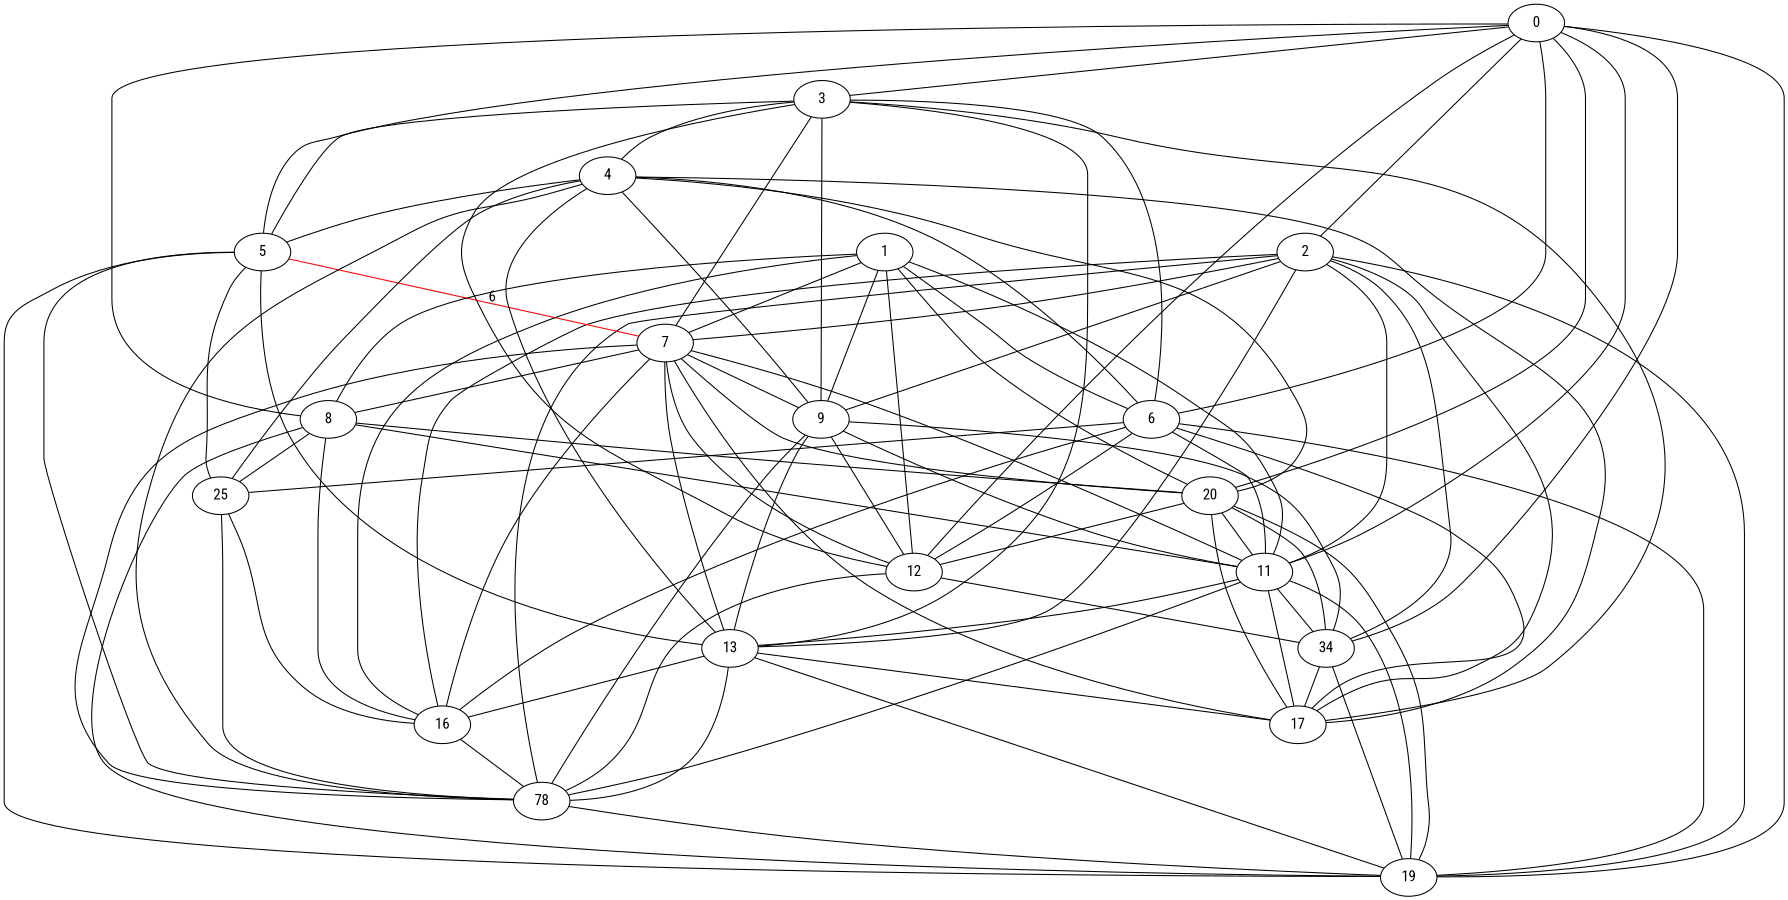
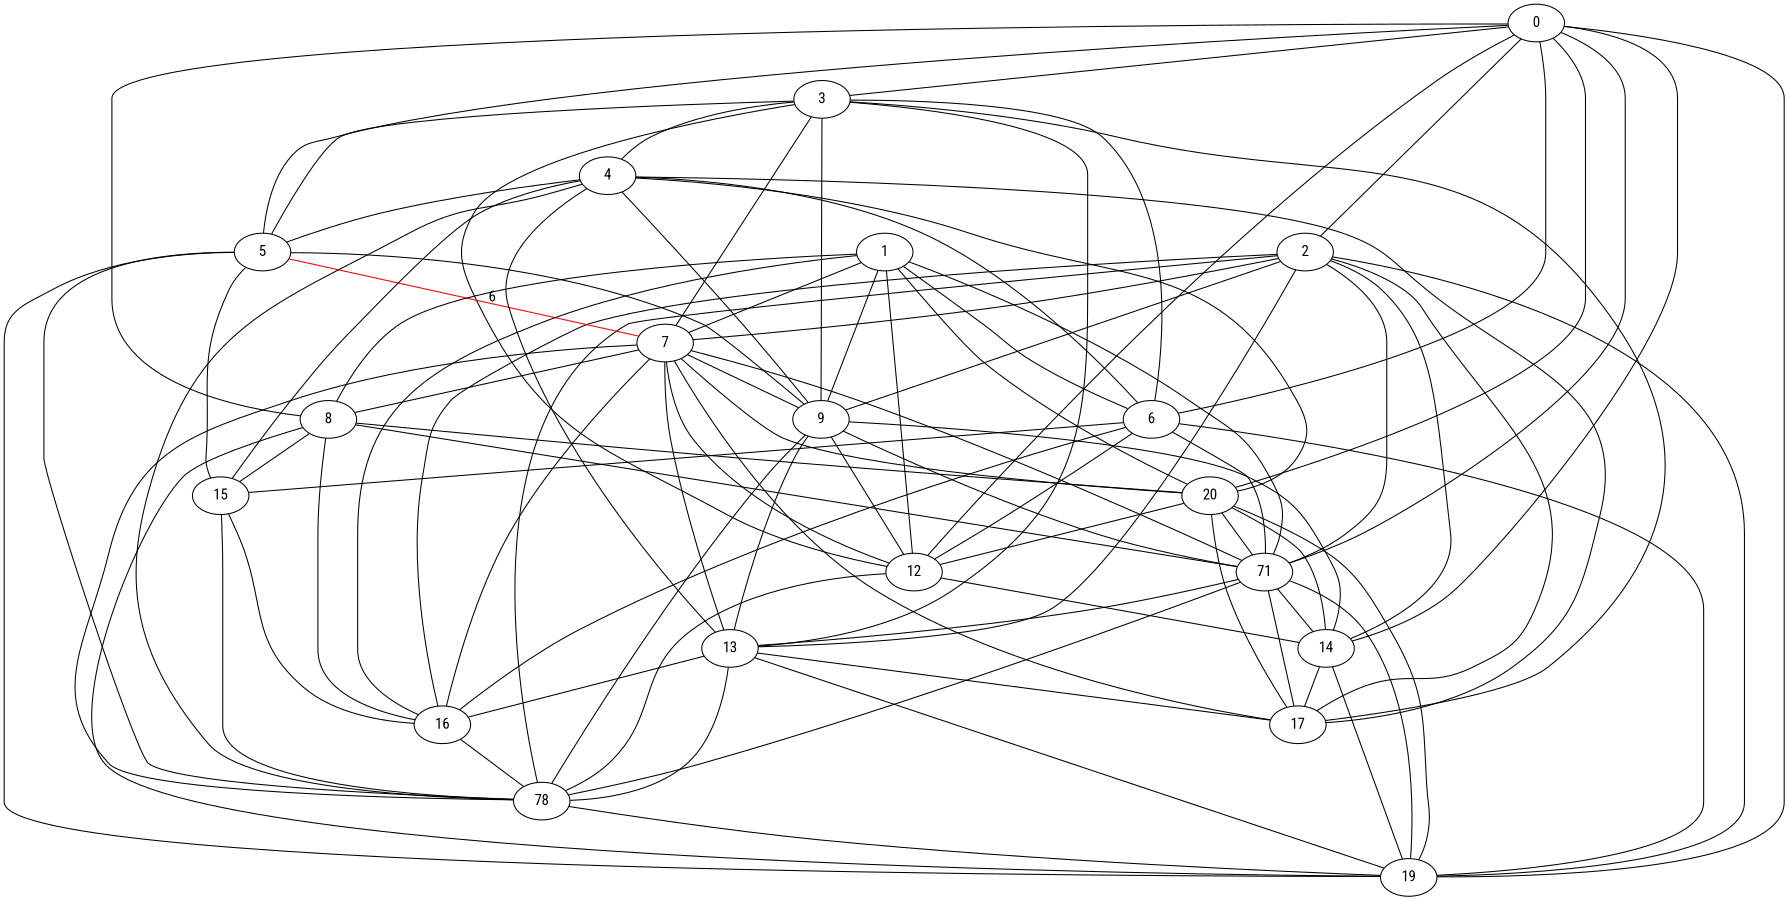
(221, 496) -> (221, 496)
(397, 545) -> (537, 275)
(1480, 553) -> none
(1264, 572) -> (1264, 572)
(1326, 648) -> (1326, 648)
